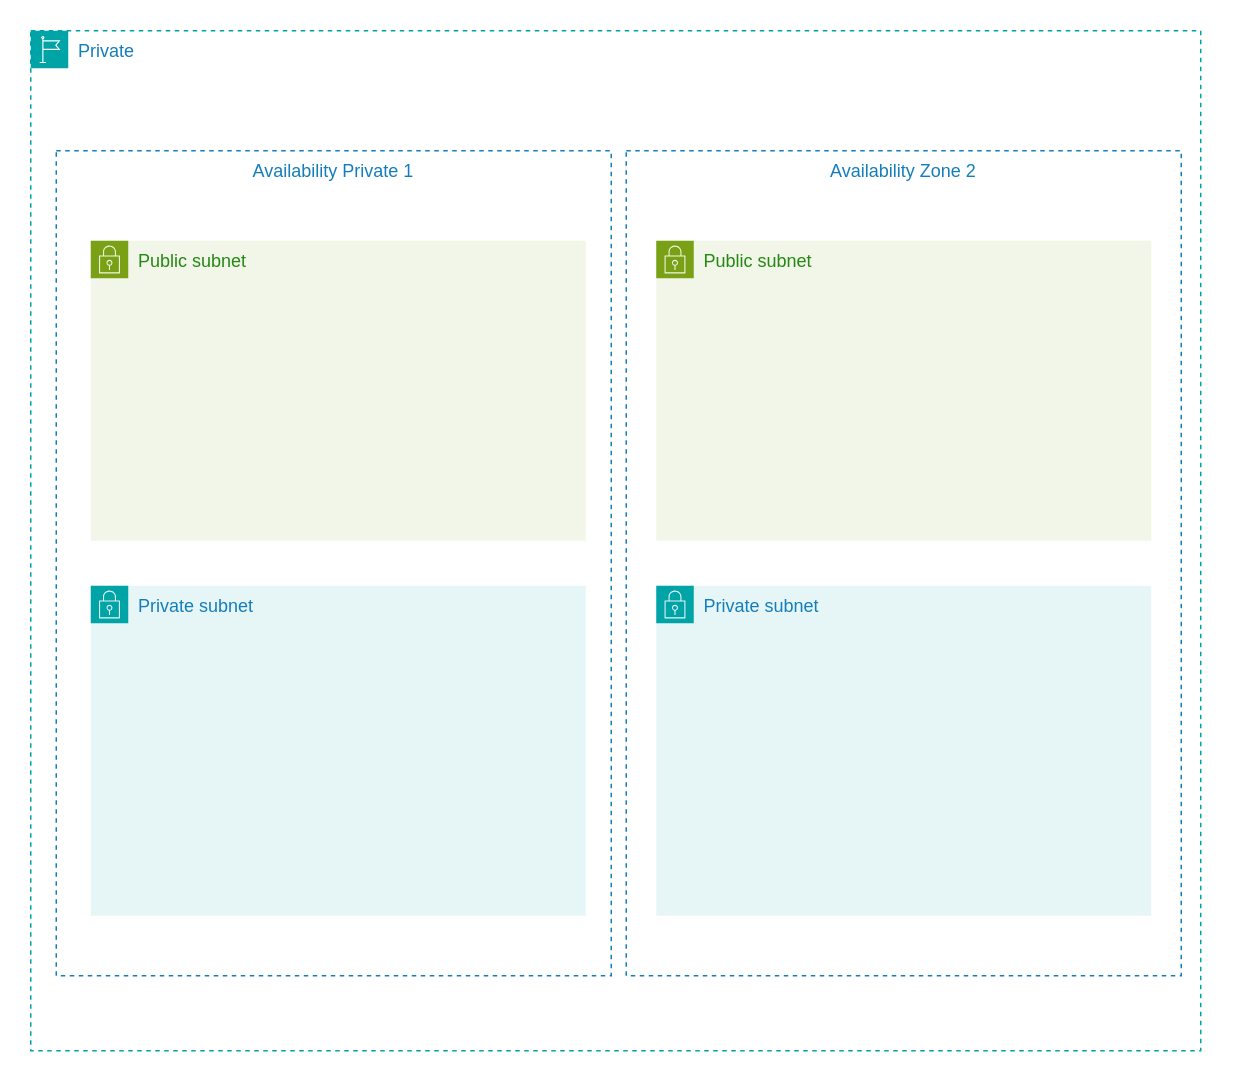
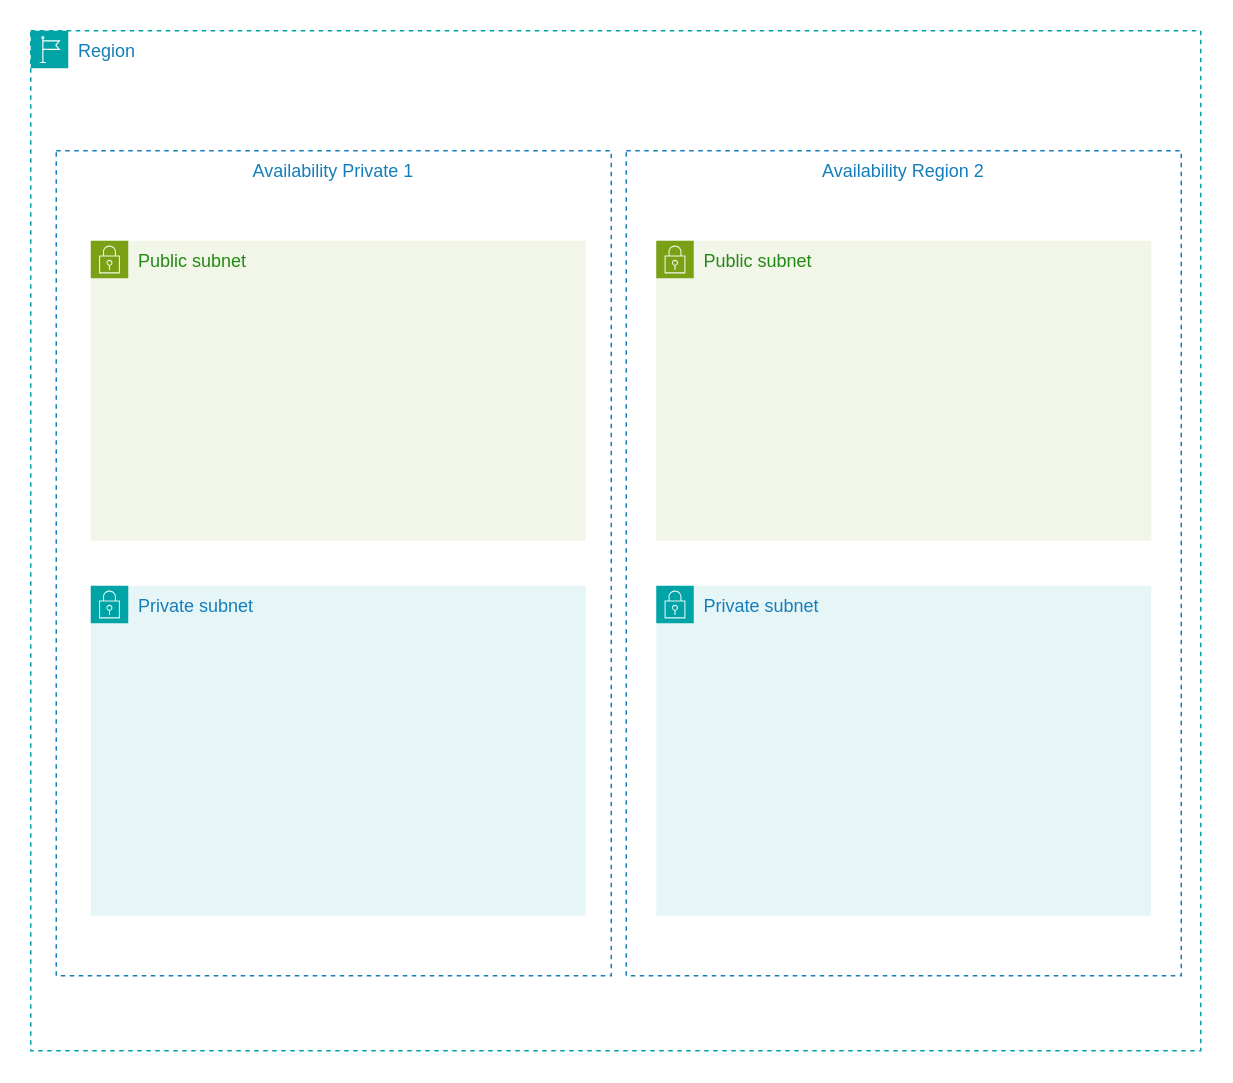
(112, 52) -> (107, 52)
(904, 172) -> (904, 172)
